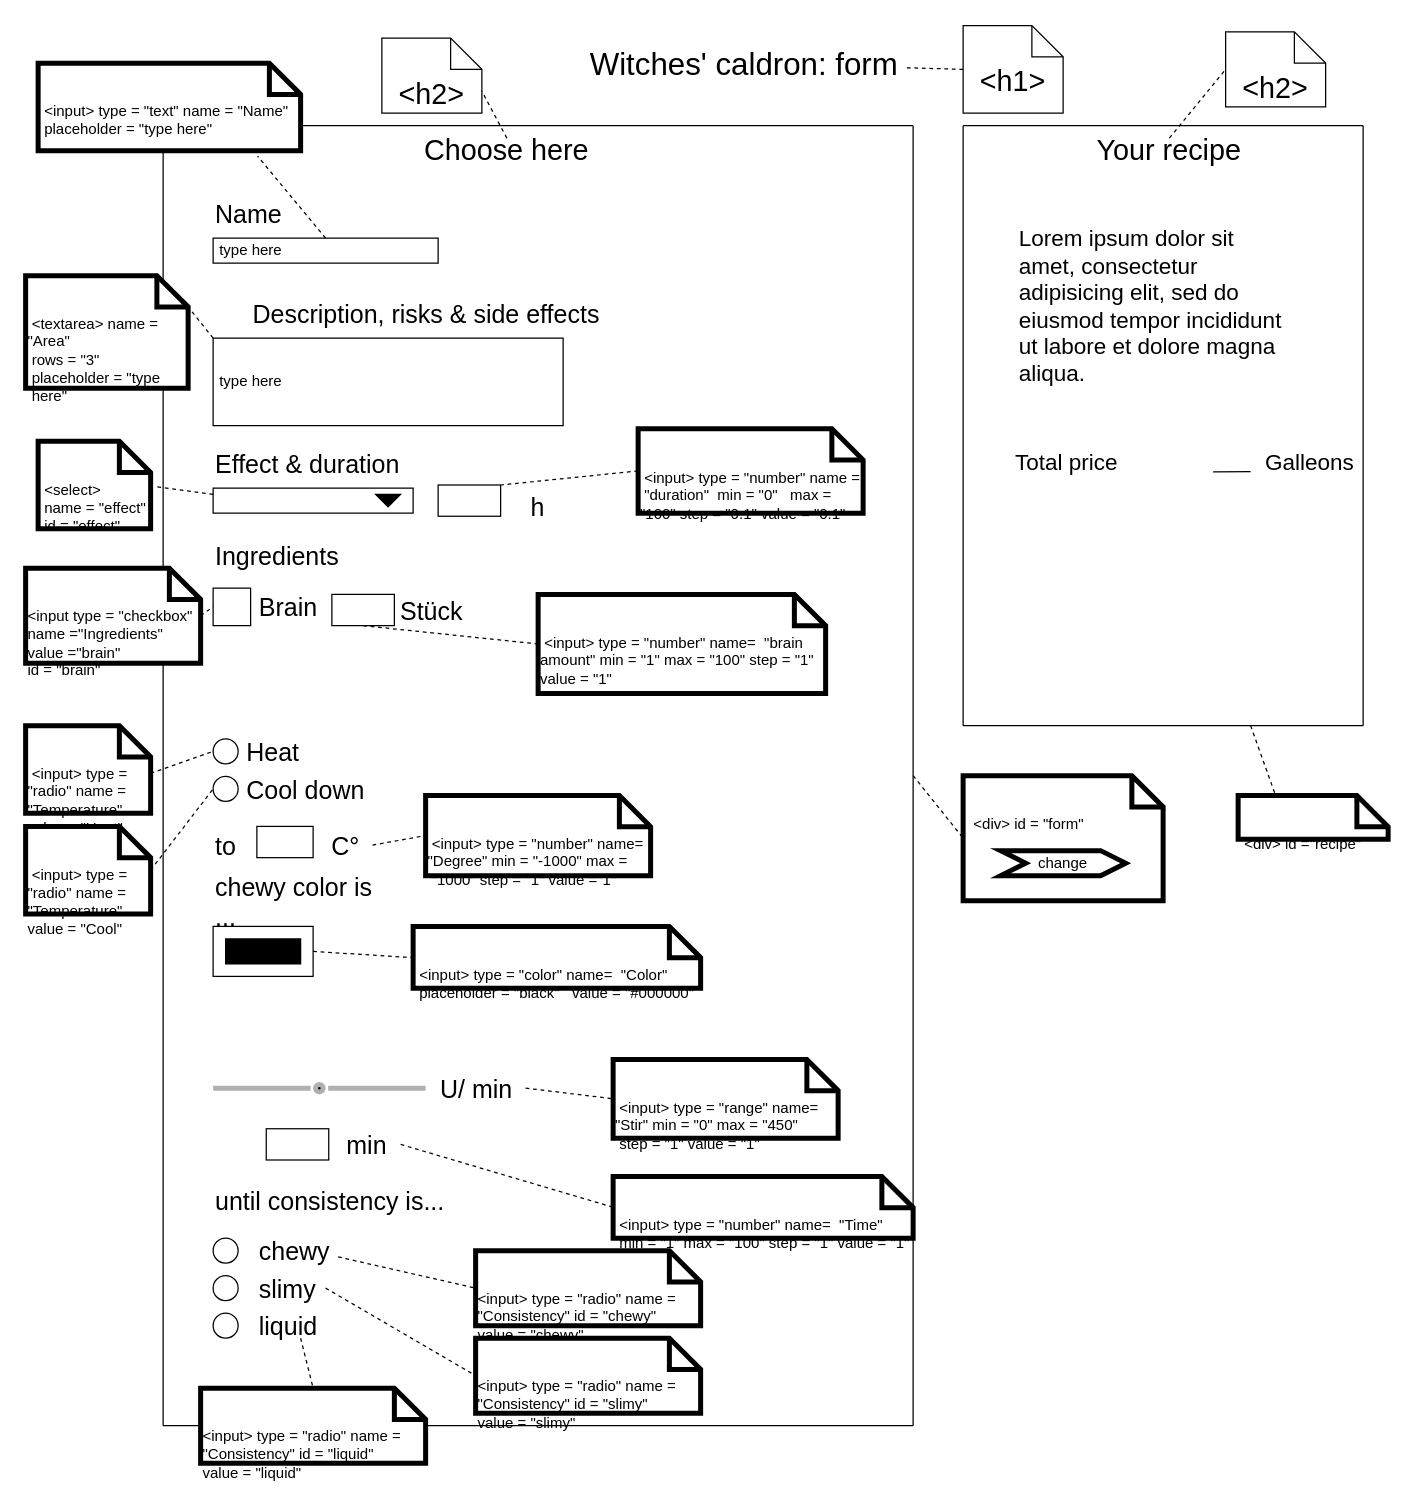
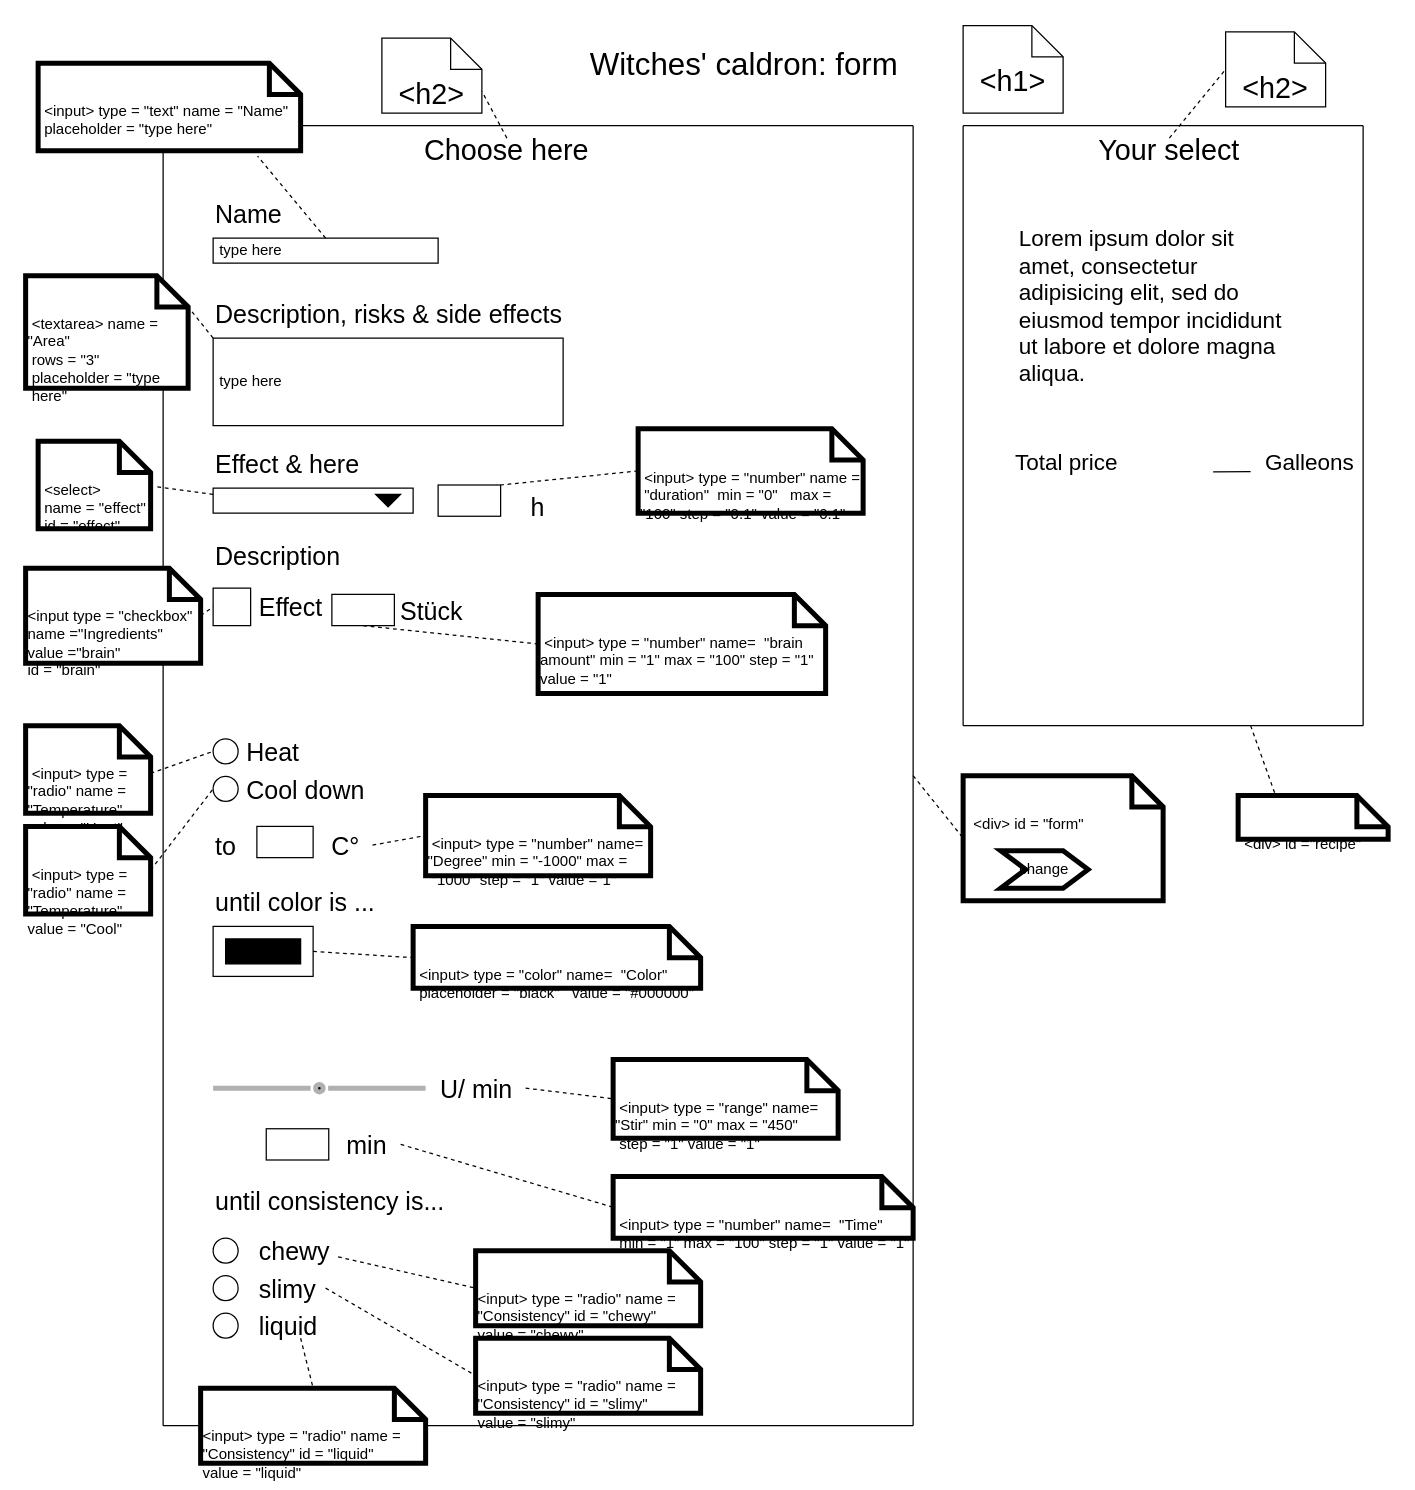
(935, 69) -> none
(1169, 151) -> (1169, 151)
(482, 313) -> (444, 313)
(281, 463) -> (266, 463)
(260, 556) -> (258, 556)
(278, 607) -> (285, 607)
(1063, 863) -> (1044, 869)
(276, 902) -> (272, 902)
